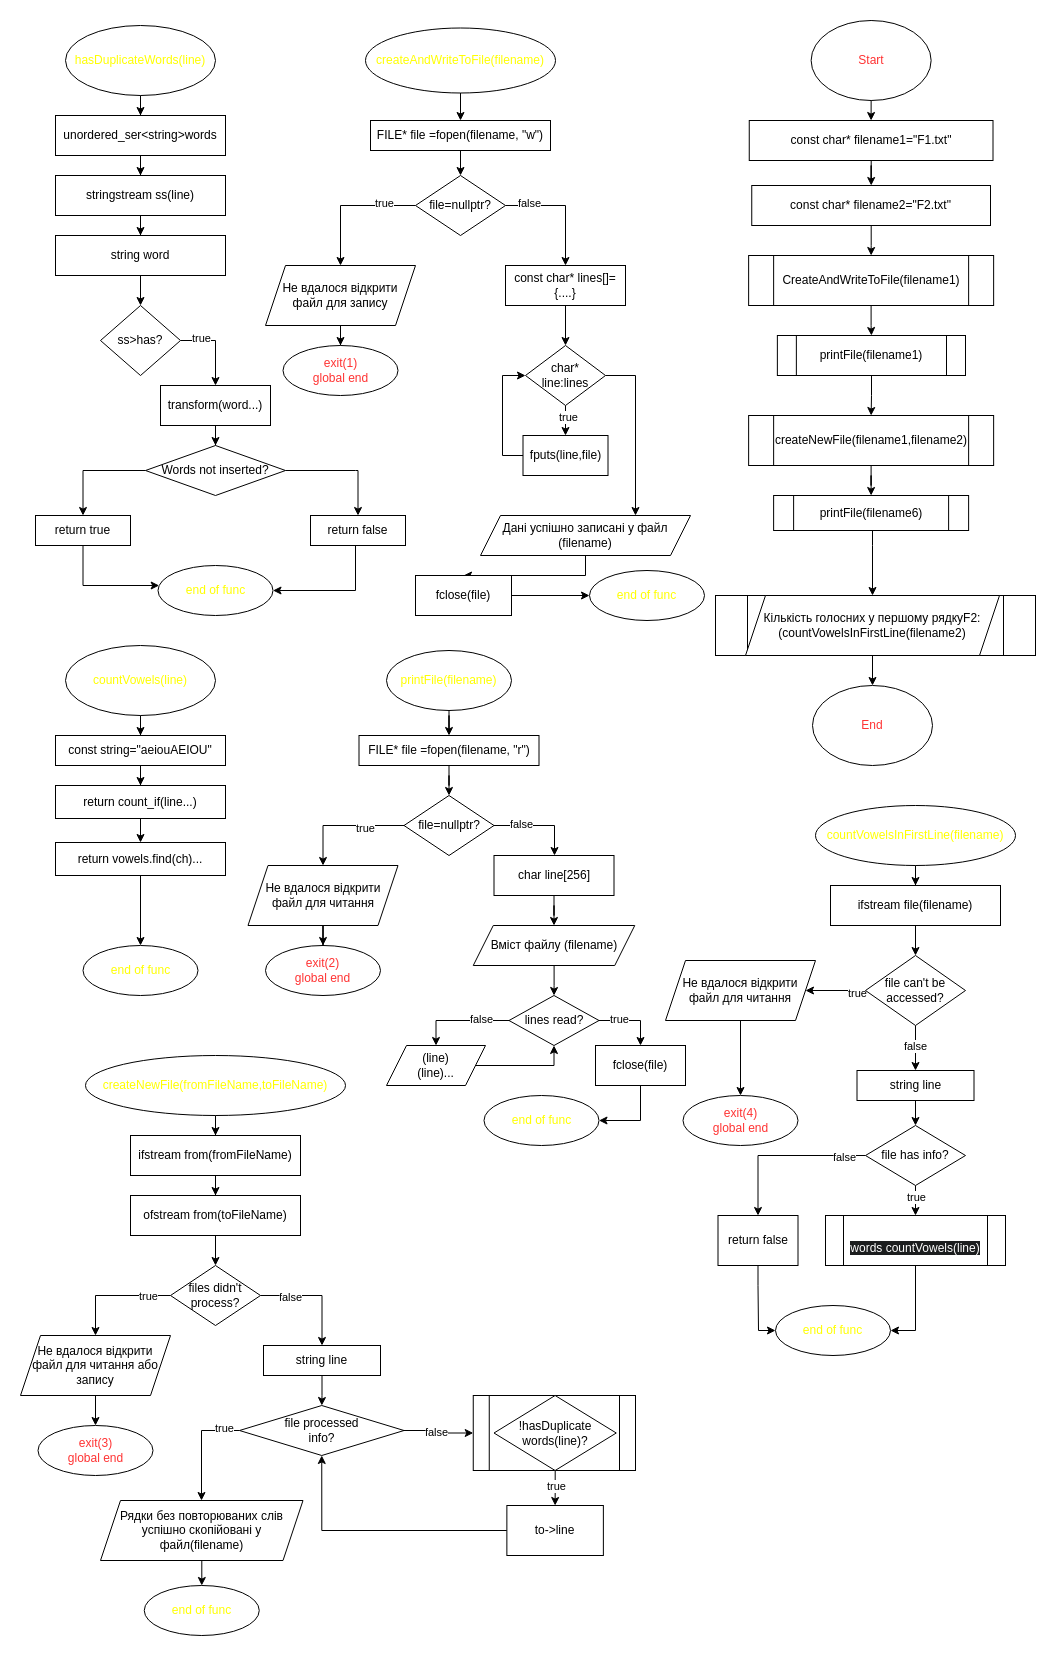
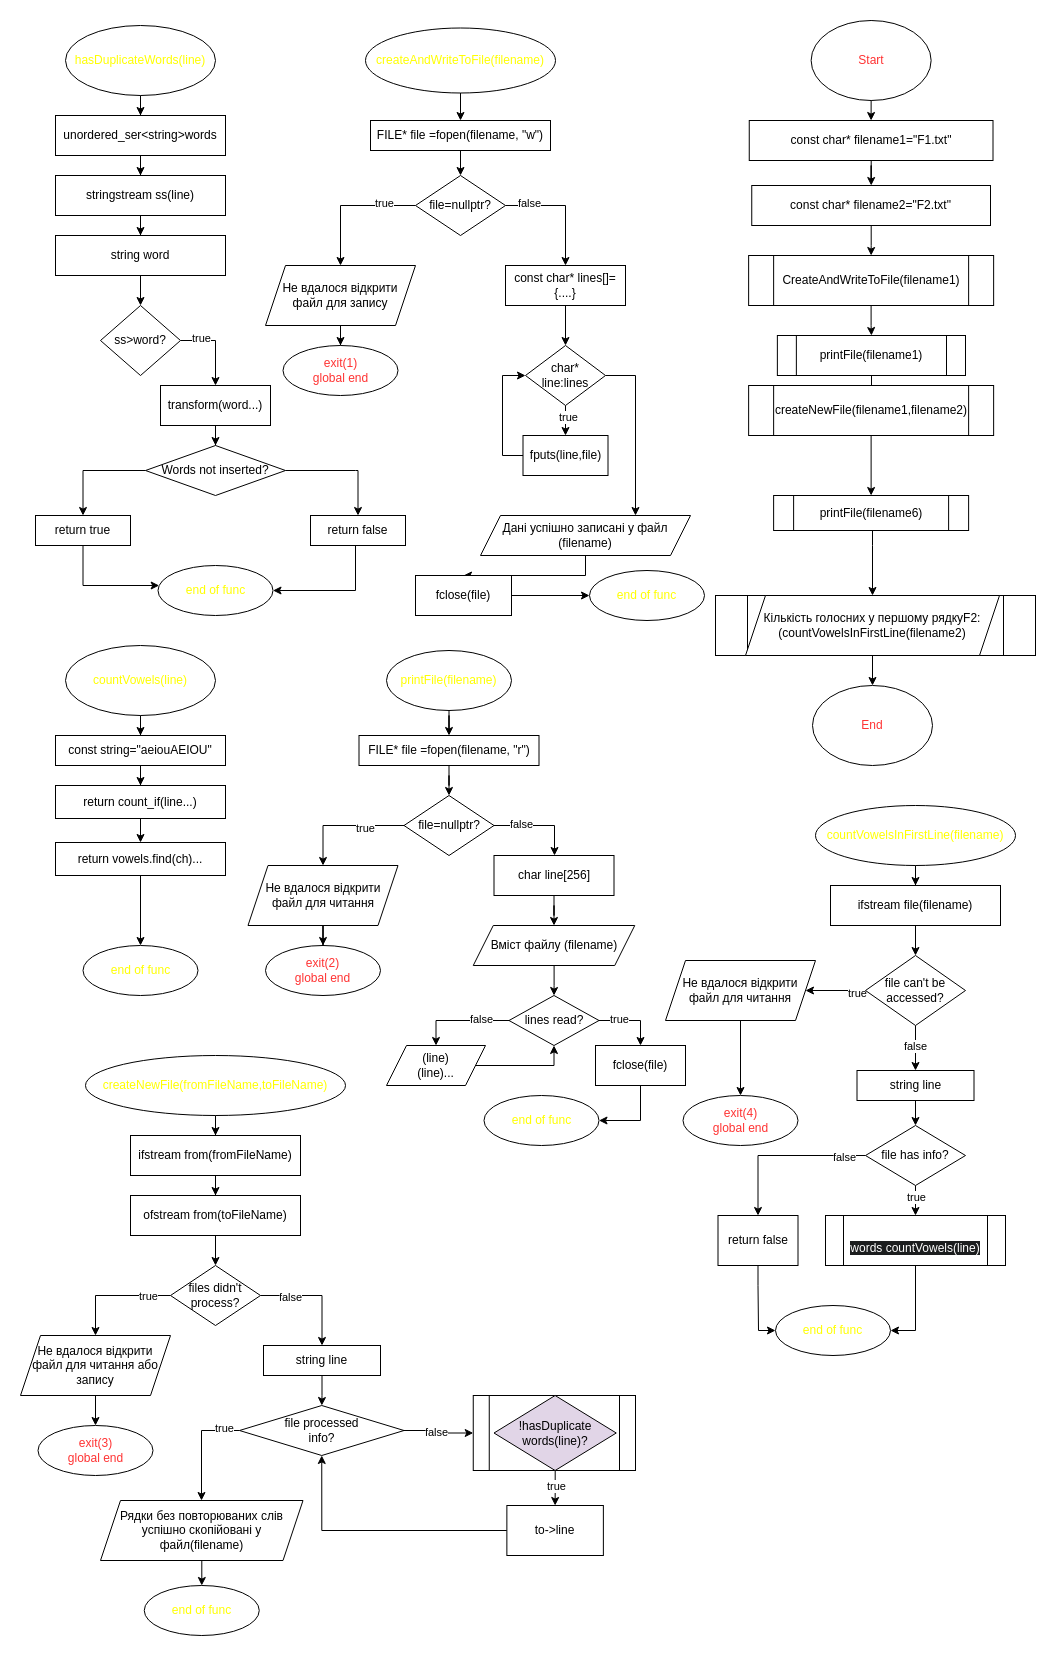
(141, 341) -> (141, 341)
(871, 441) -> (871, 411)
(555, 1433) -> (555, 1433)
